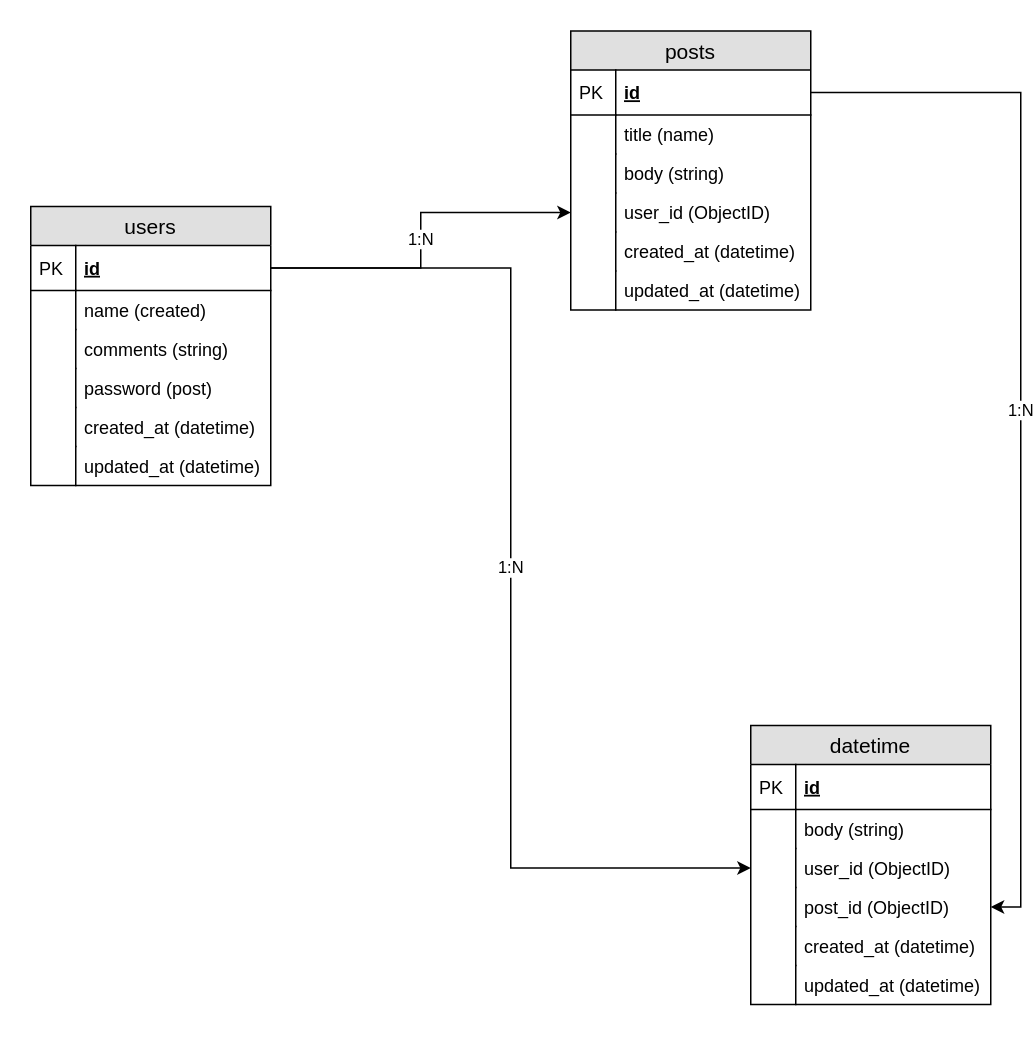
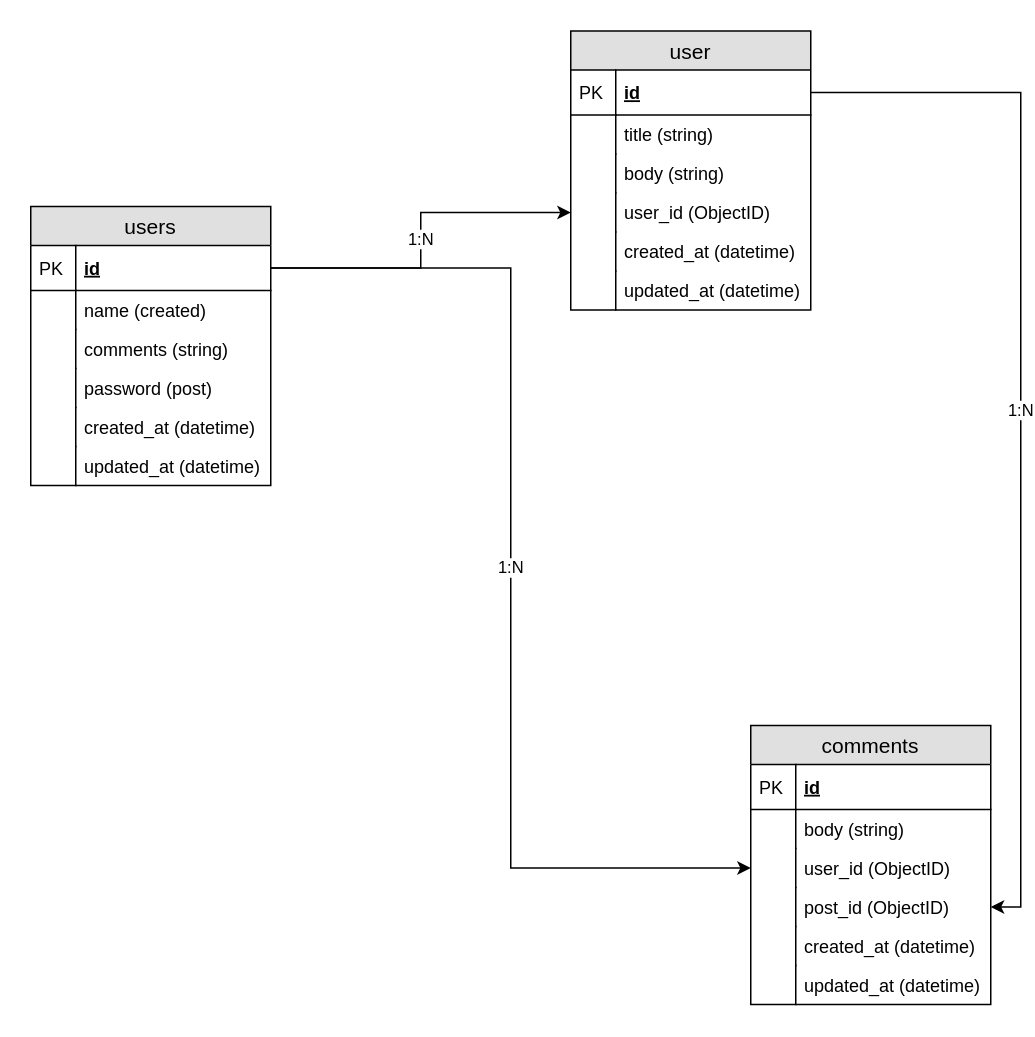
(690, 52) -> (690, 52)
(677, 135) -> (685, 135)
(870, 746) -> (870, 746)
